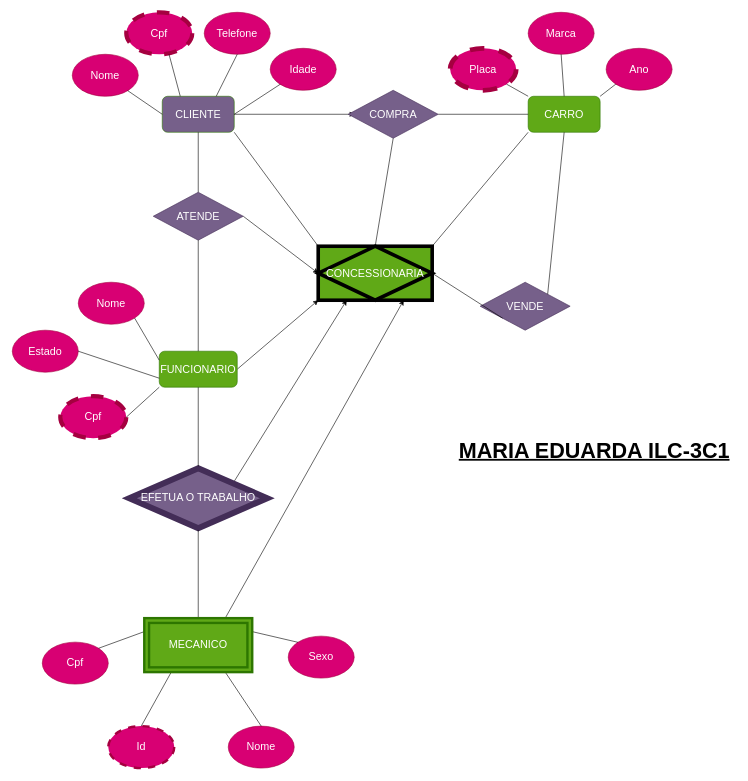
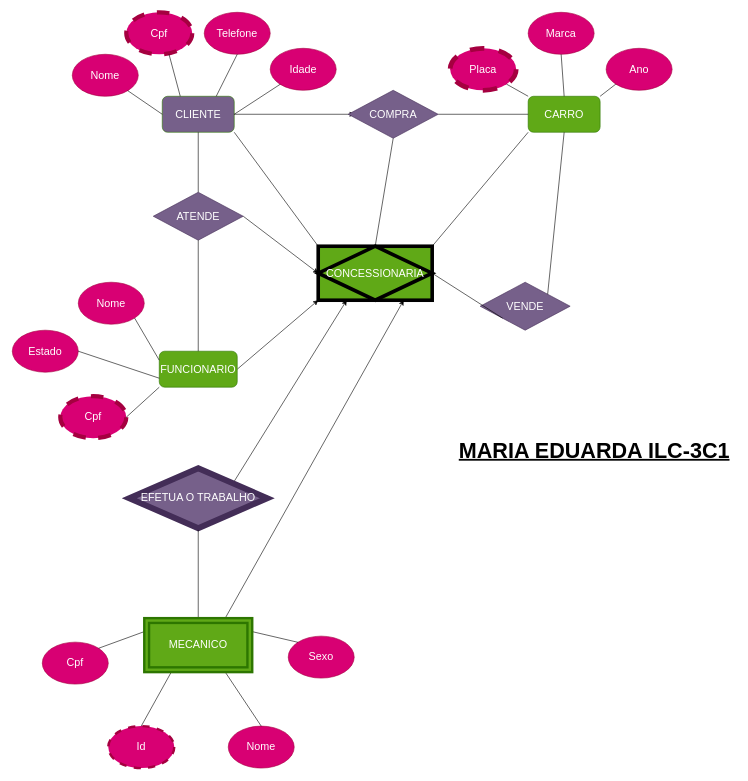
(198, 427) -> none
